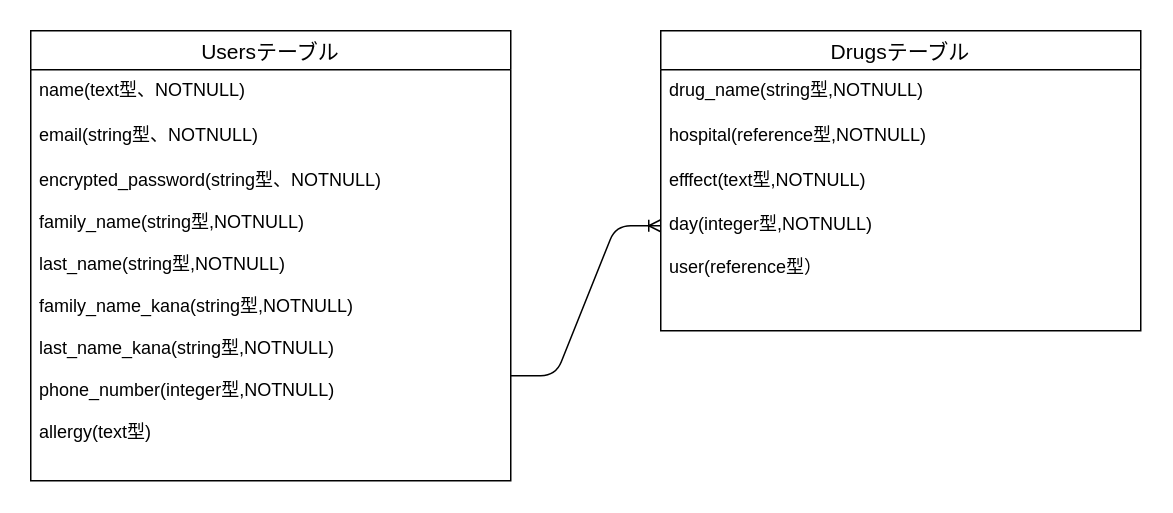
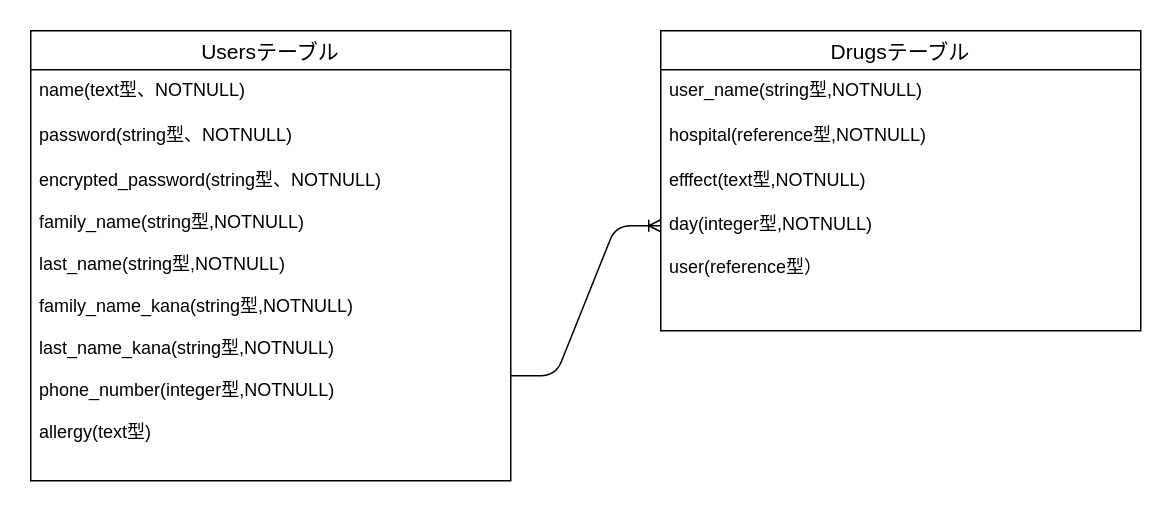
(799, 90) -> (799, 90)
(151, 135) -> (171, 135)
